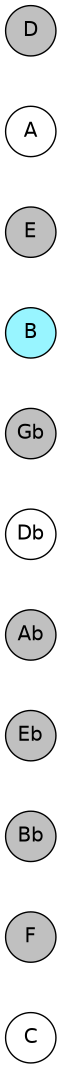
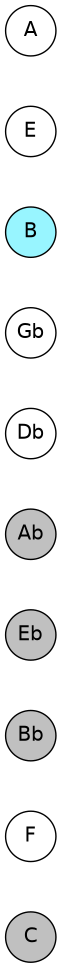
(31, 31) -> none
(31, 232) -> (31, 131)
(31, 434) -> (31, 333)
(31, 937) -> (31, 836)
(31, 1038) -> (31, 937)
